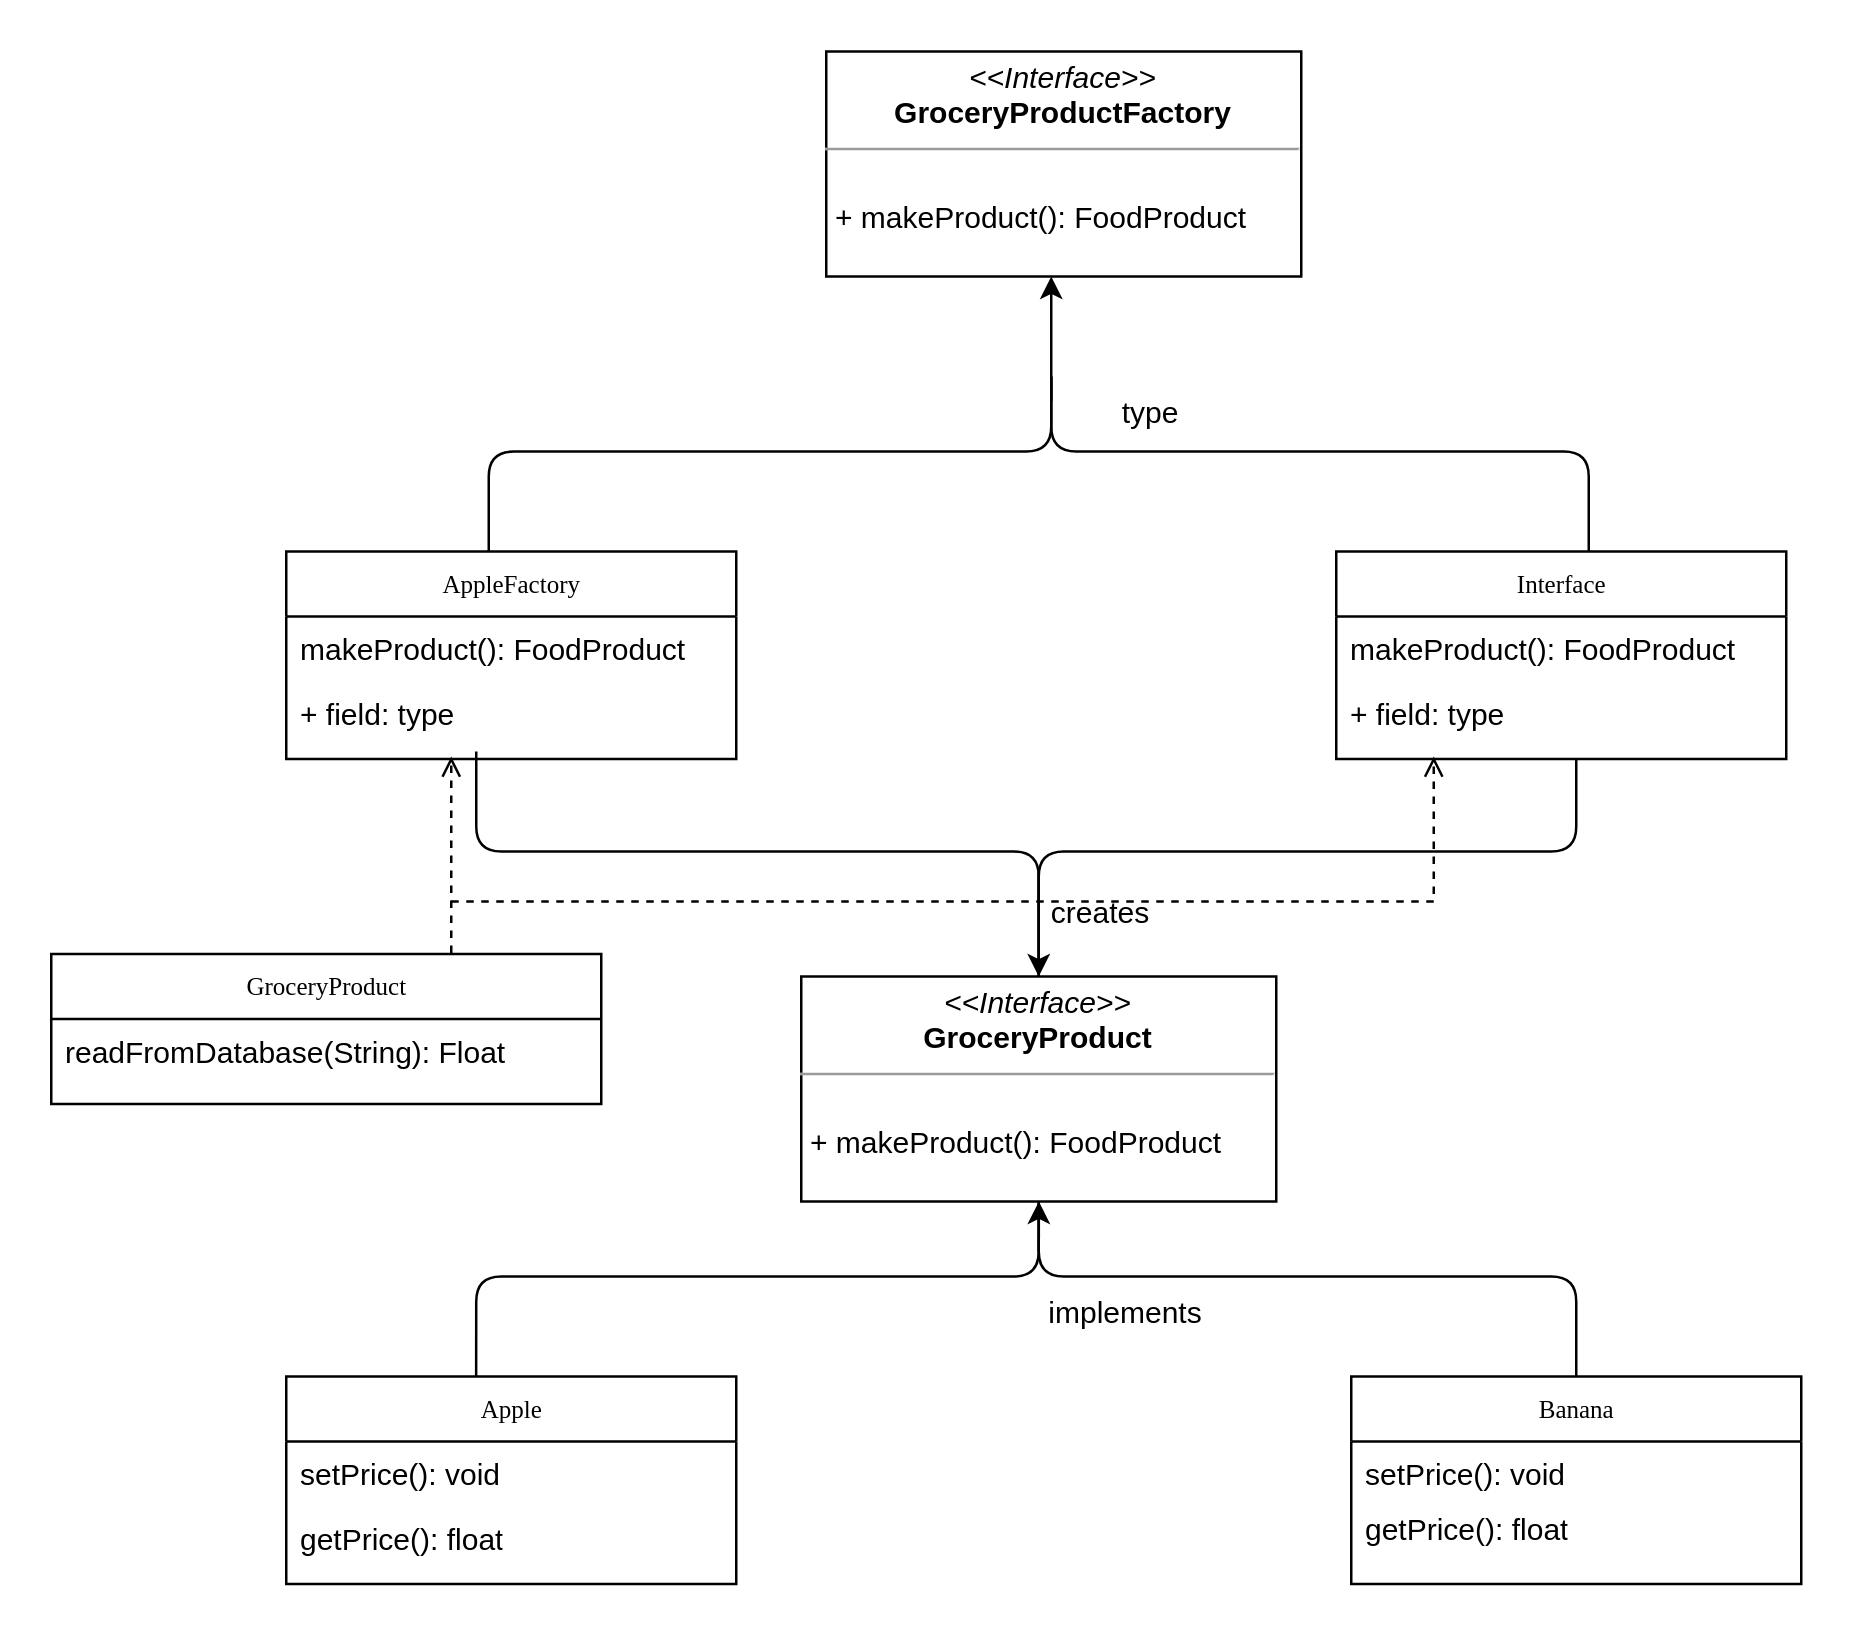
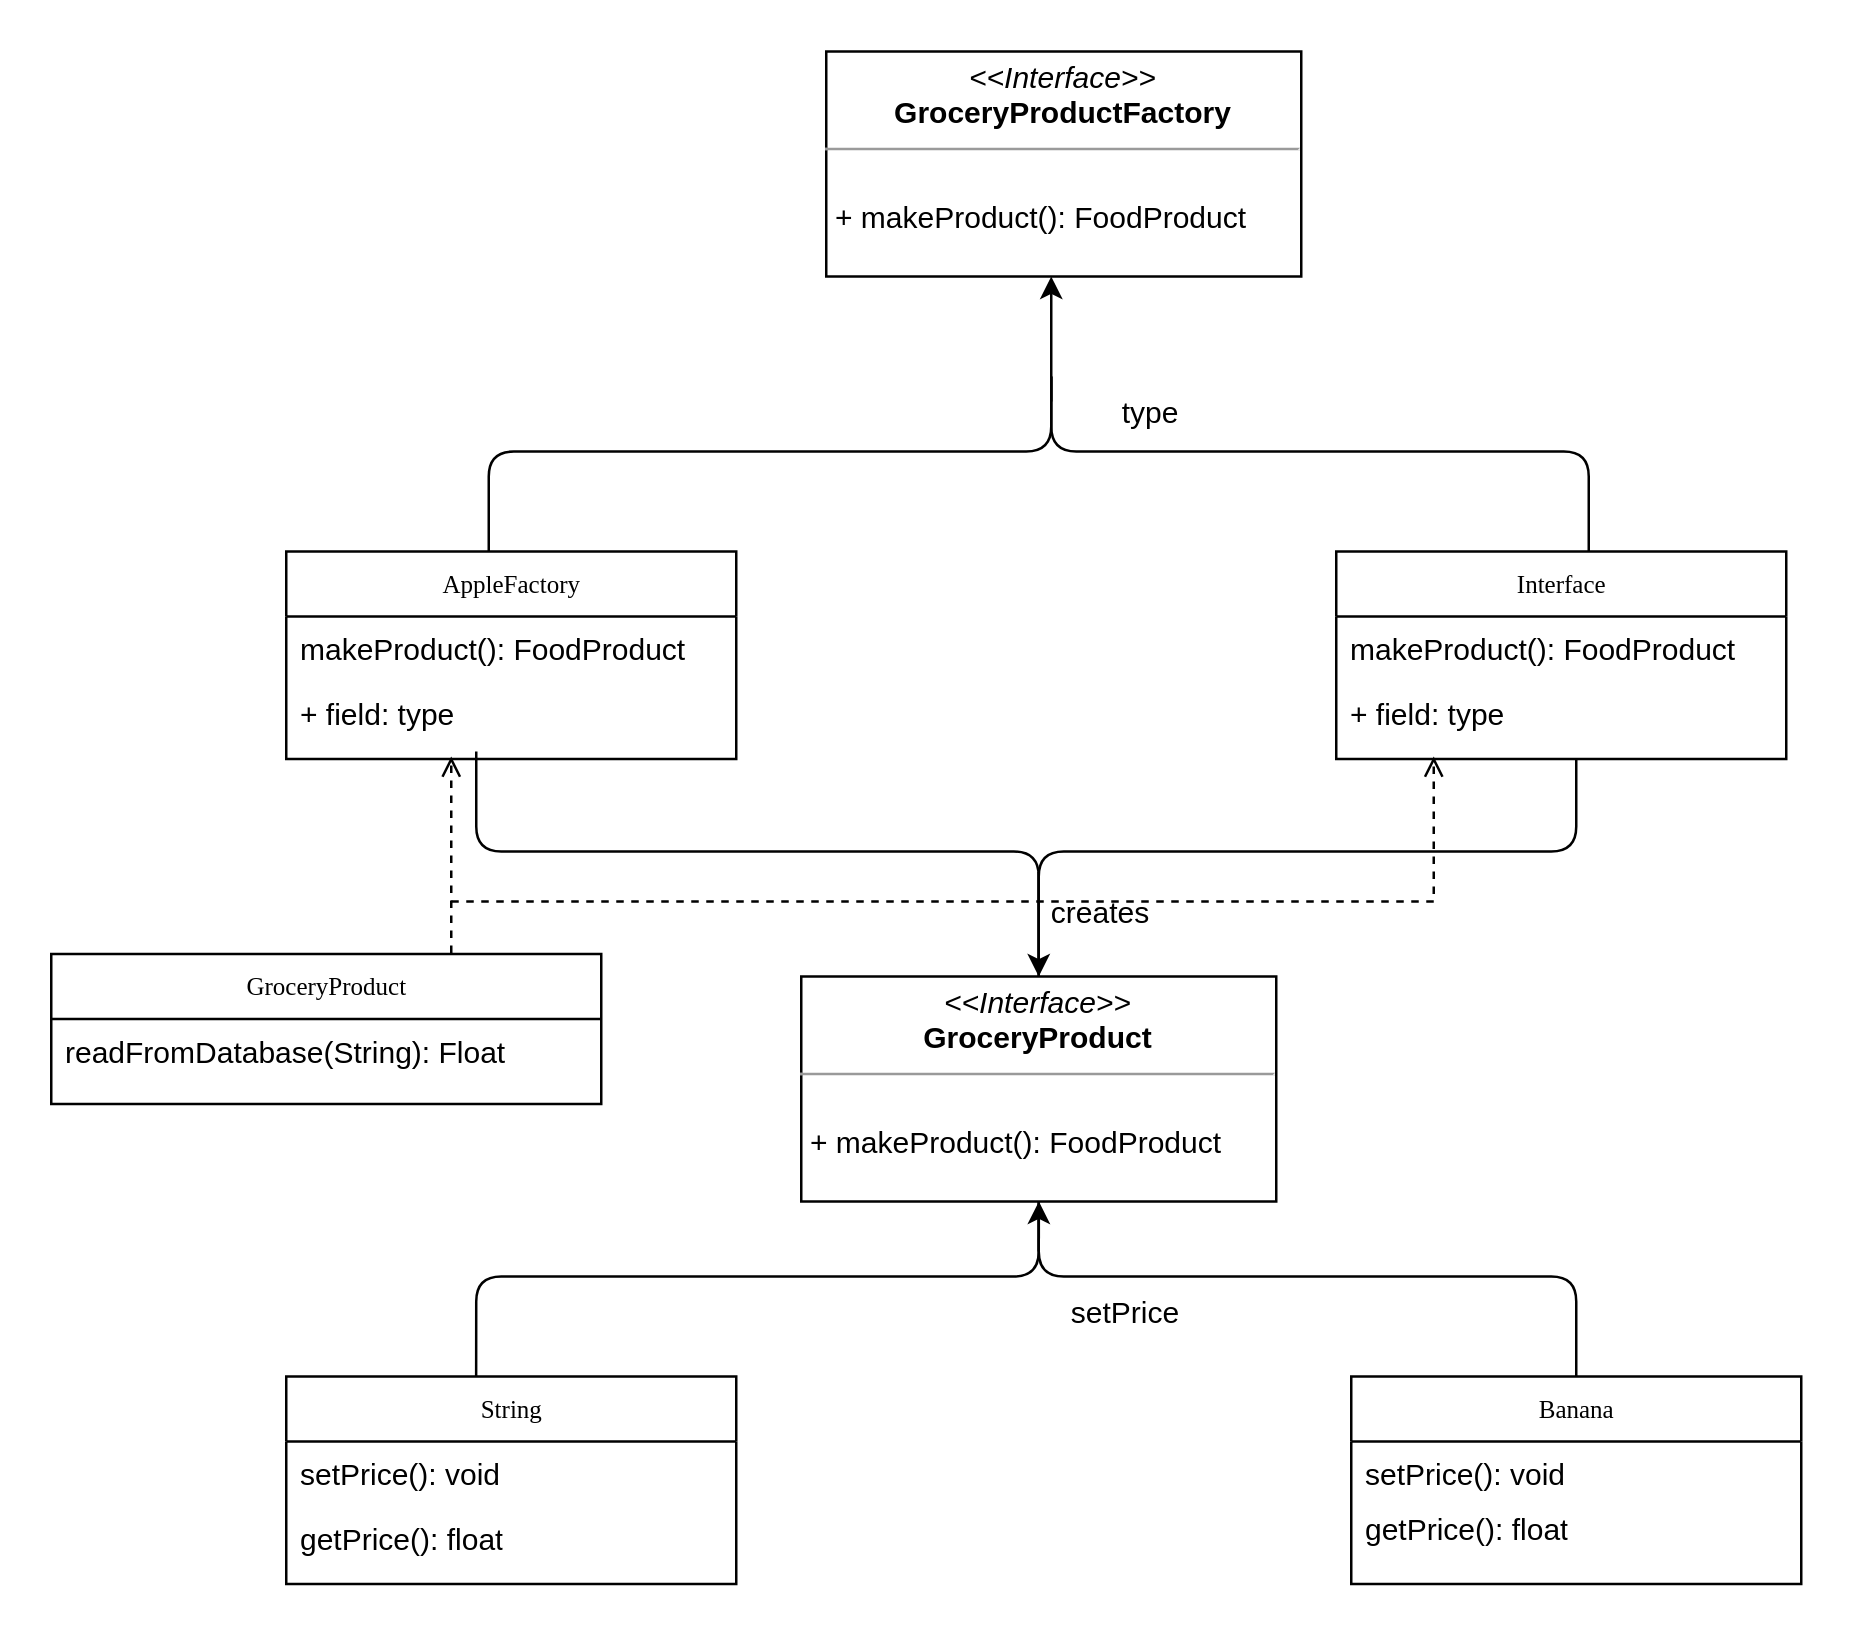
(1126, 1314) -> (1126, 1314)
(513, 1409) -> (513, 1409)
